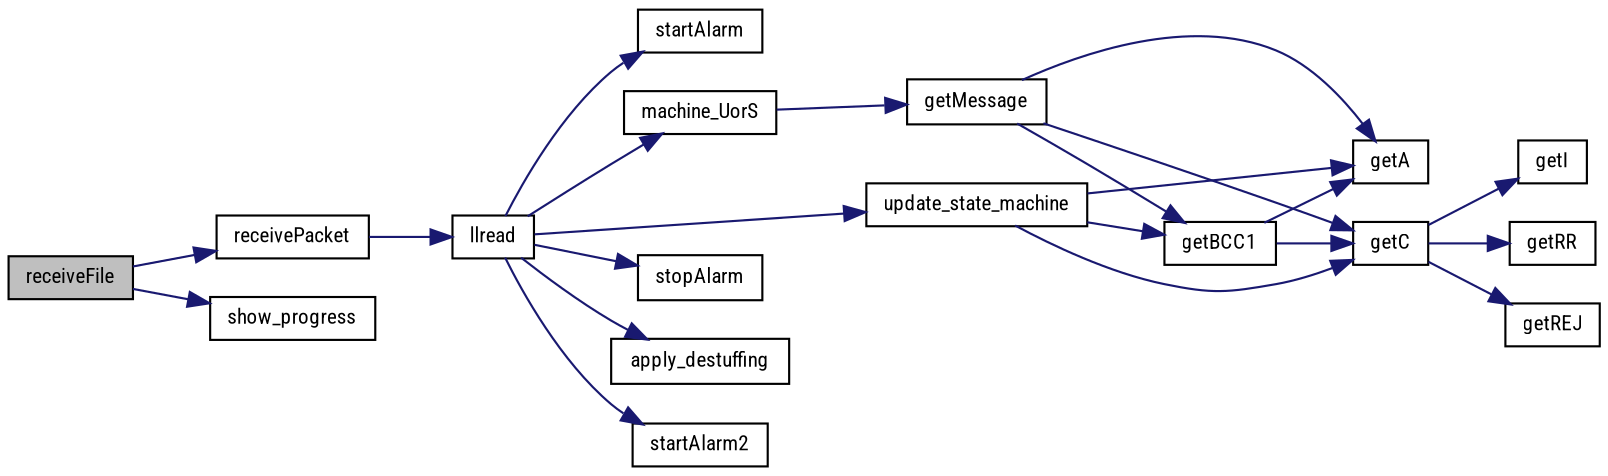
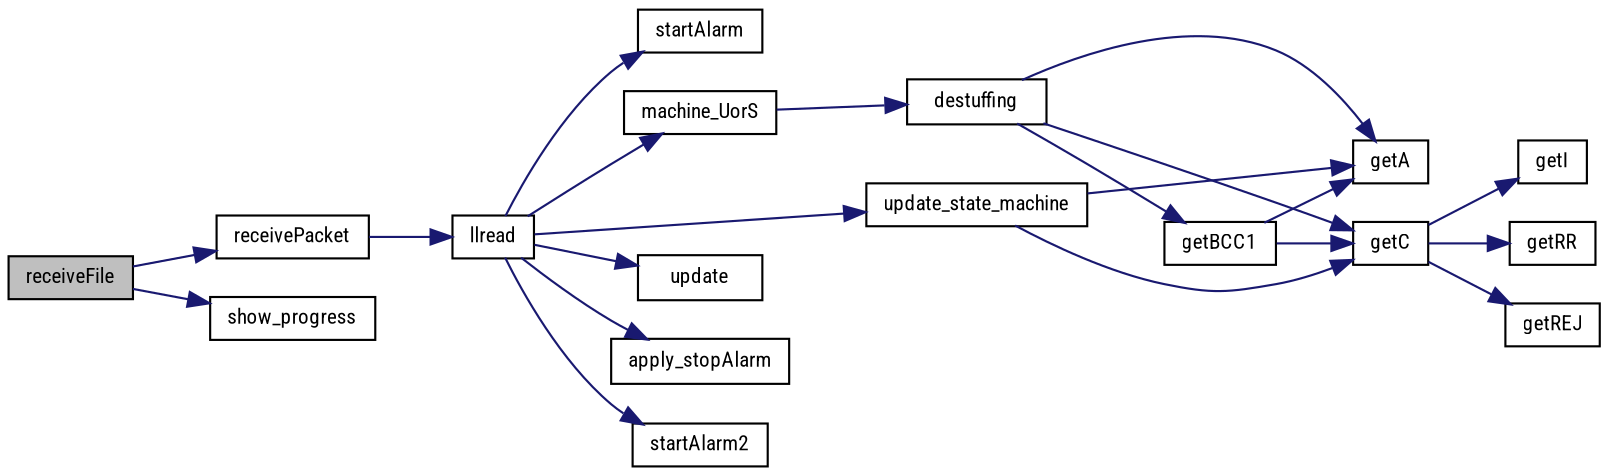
(977, 102) -> (977, 102)
(1115, 227) -> none
(700, 278) -> (700, 278)
(700, 361) -> (700, 361)
